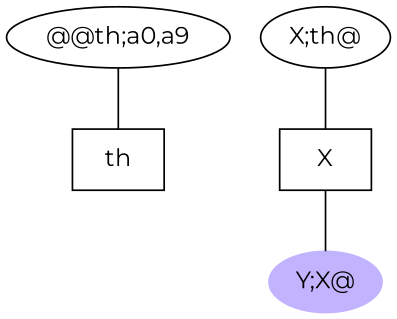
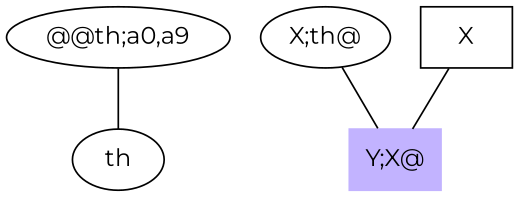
(326, 99) -> (360, 98)
(118, 160) -> (118, 160)
(326, 282) -> (395, 160)
